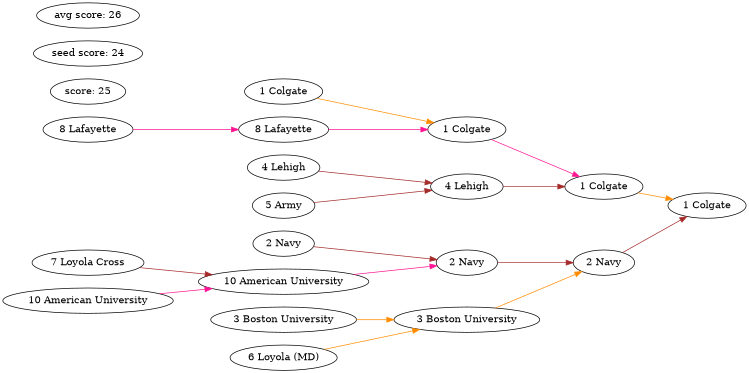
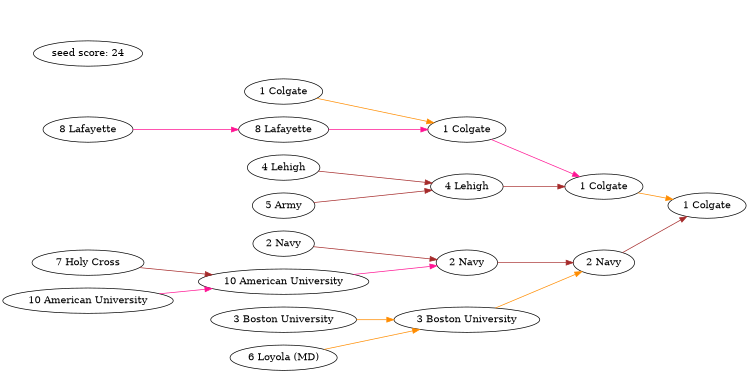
(88, 15) -> none
(88, 92) -> none
(88, 263) -> (88, 263)
